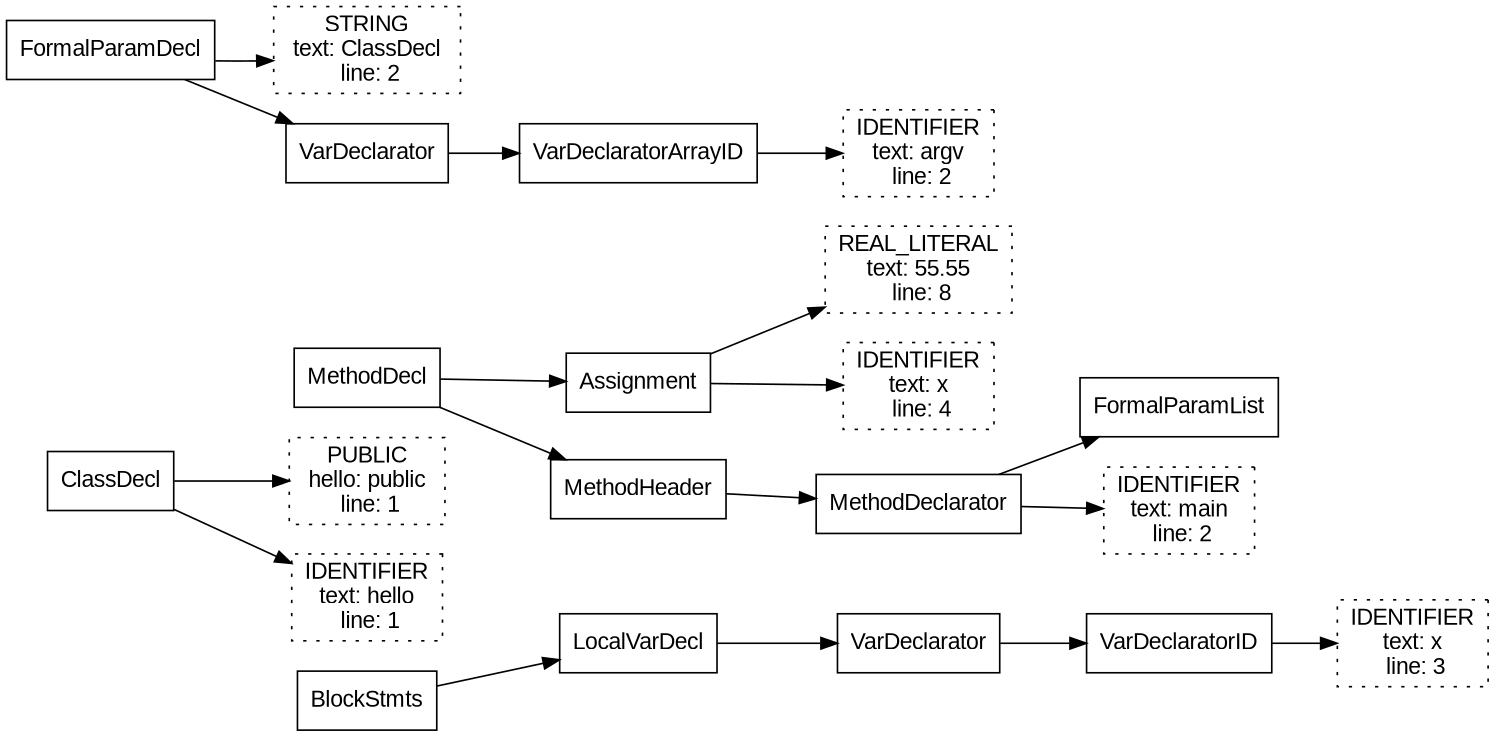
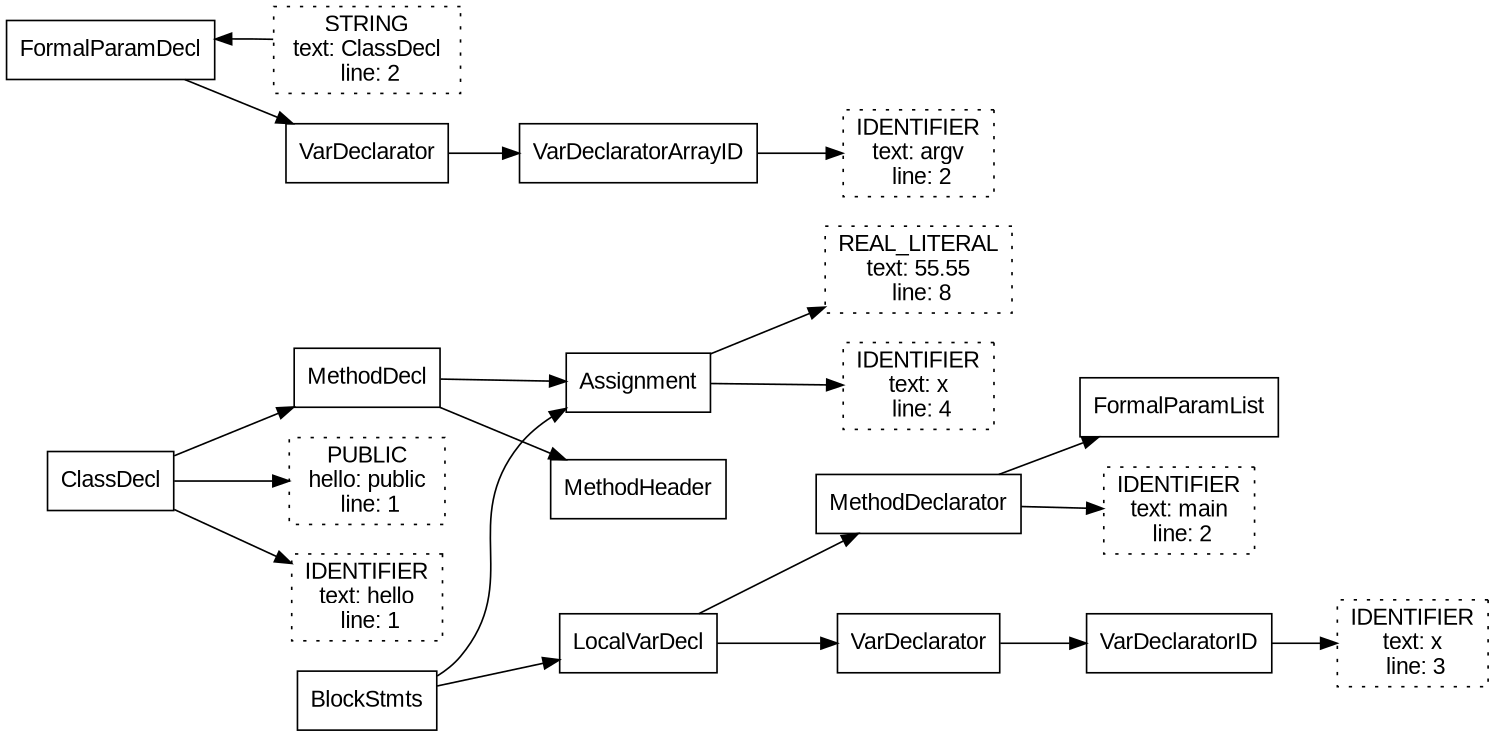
(236, 61) -> (253, 39)
none -> (226, 435)
(763, 496) -> (771, 577)
none -> (491, 545)
